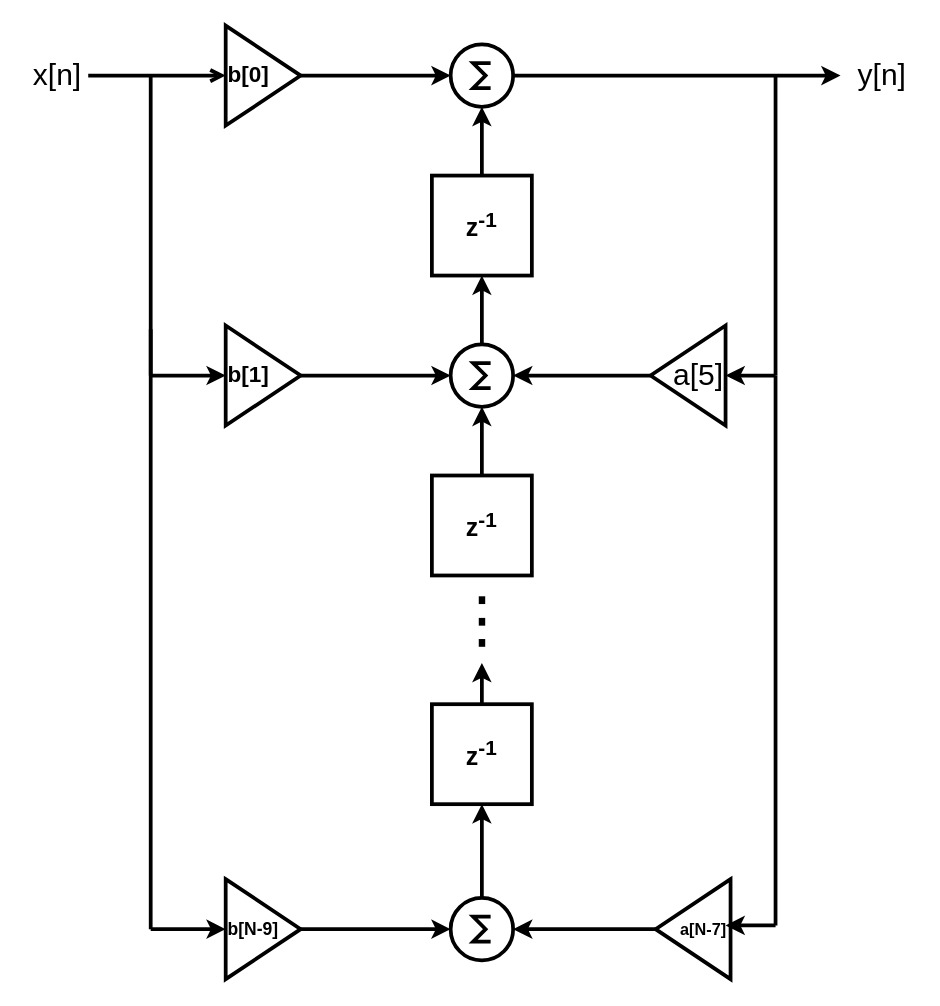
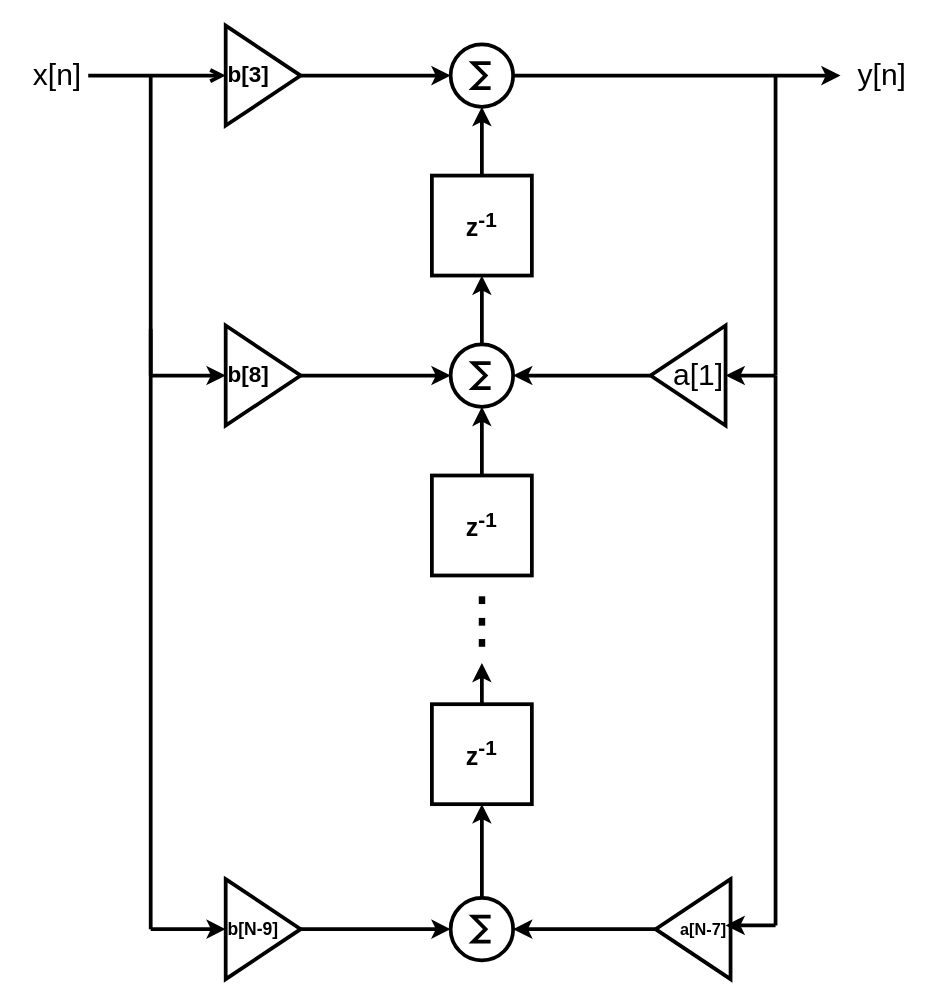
(245, 76) -> (245, 76)
(245, 376) -> (245, 376)
(699, 376) -> (699, 376)
